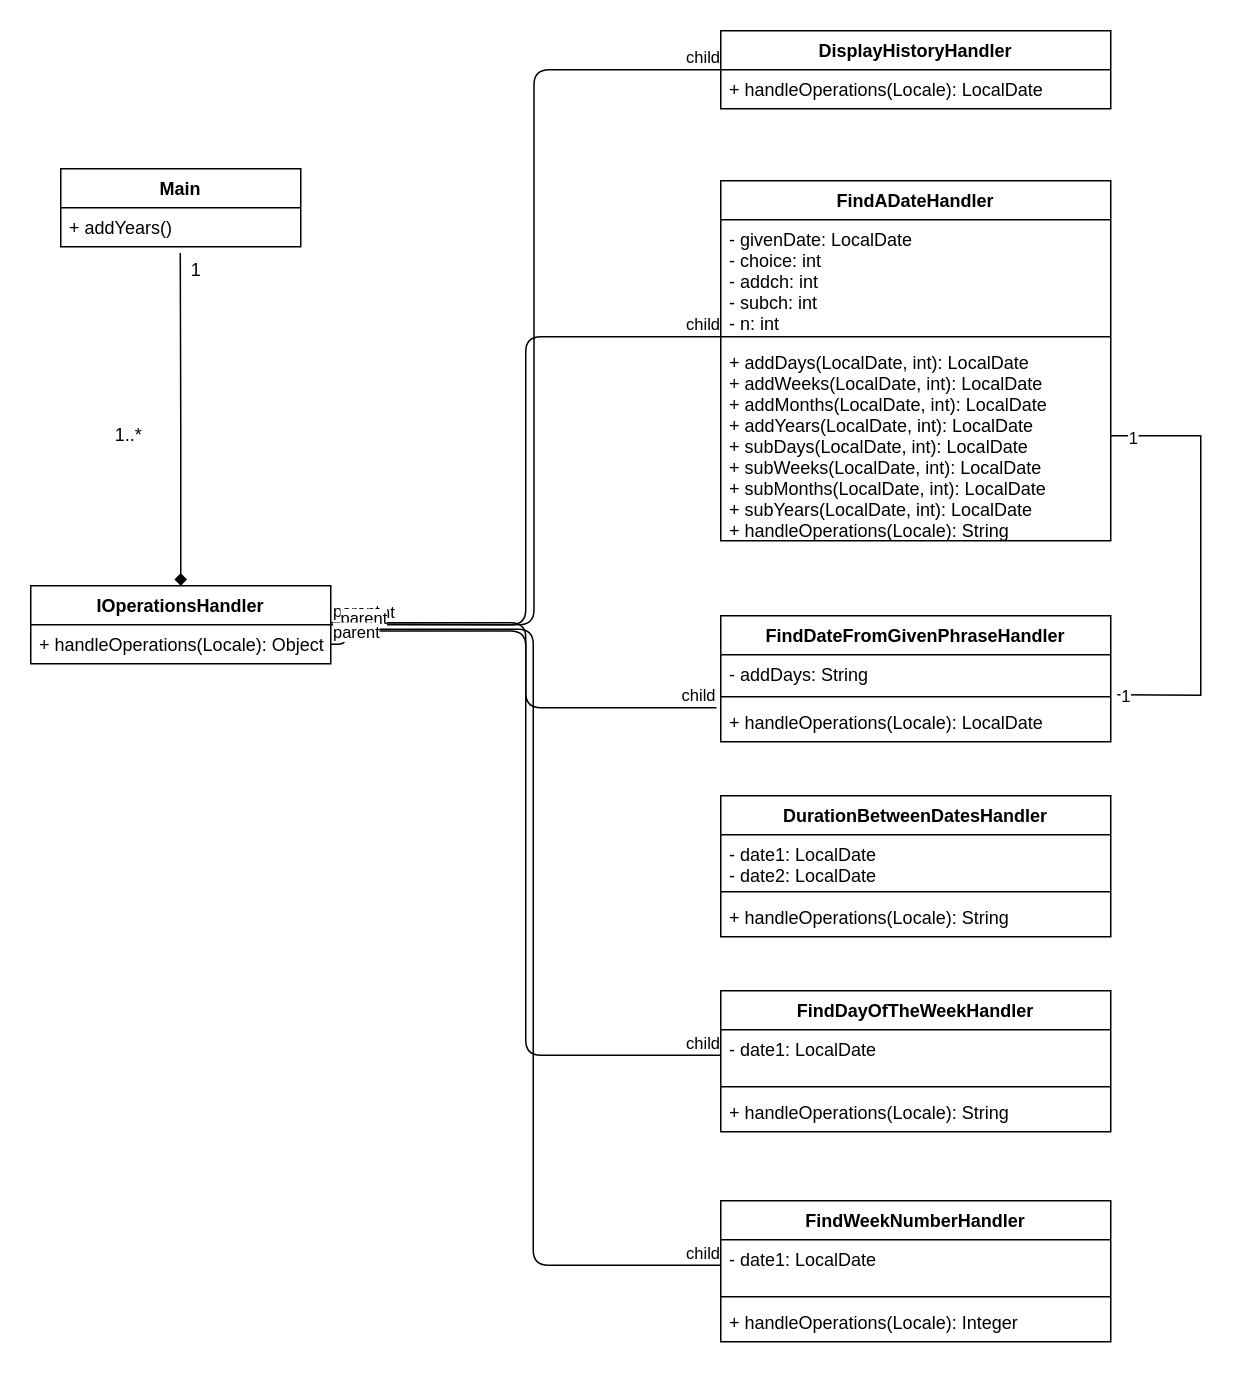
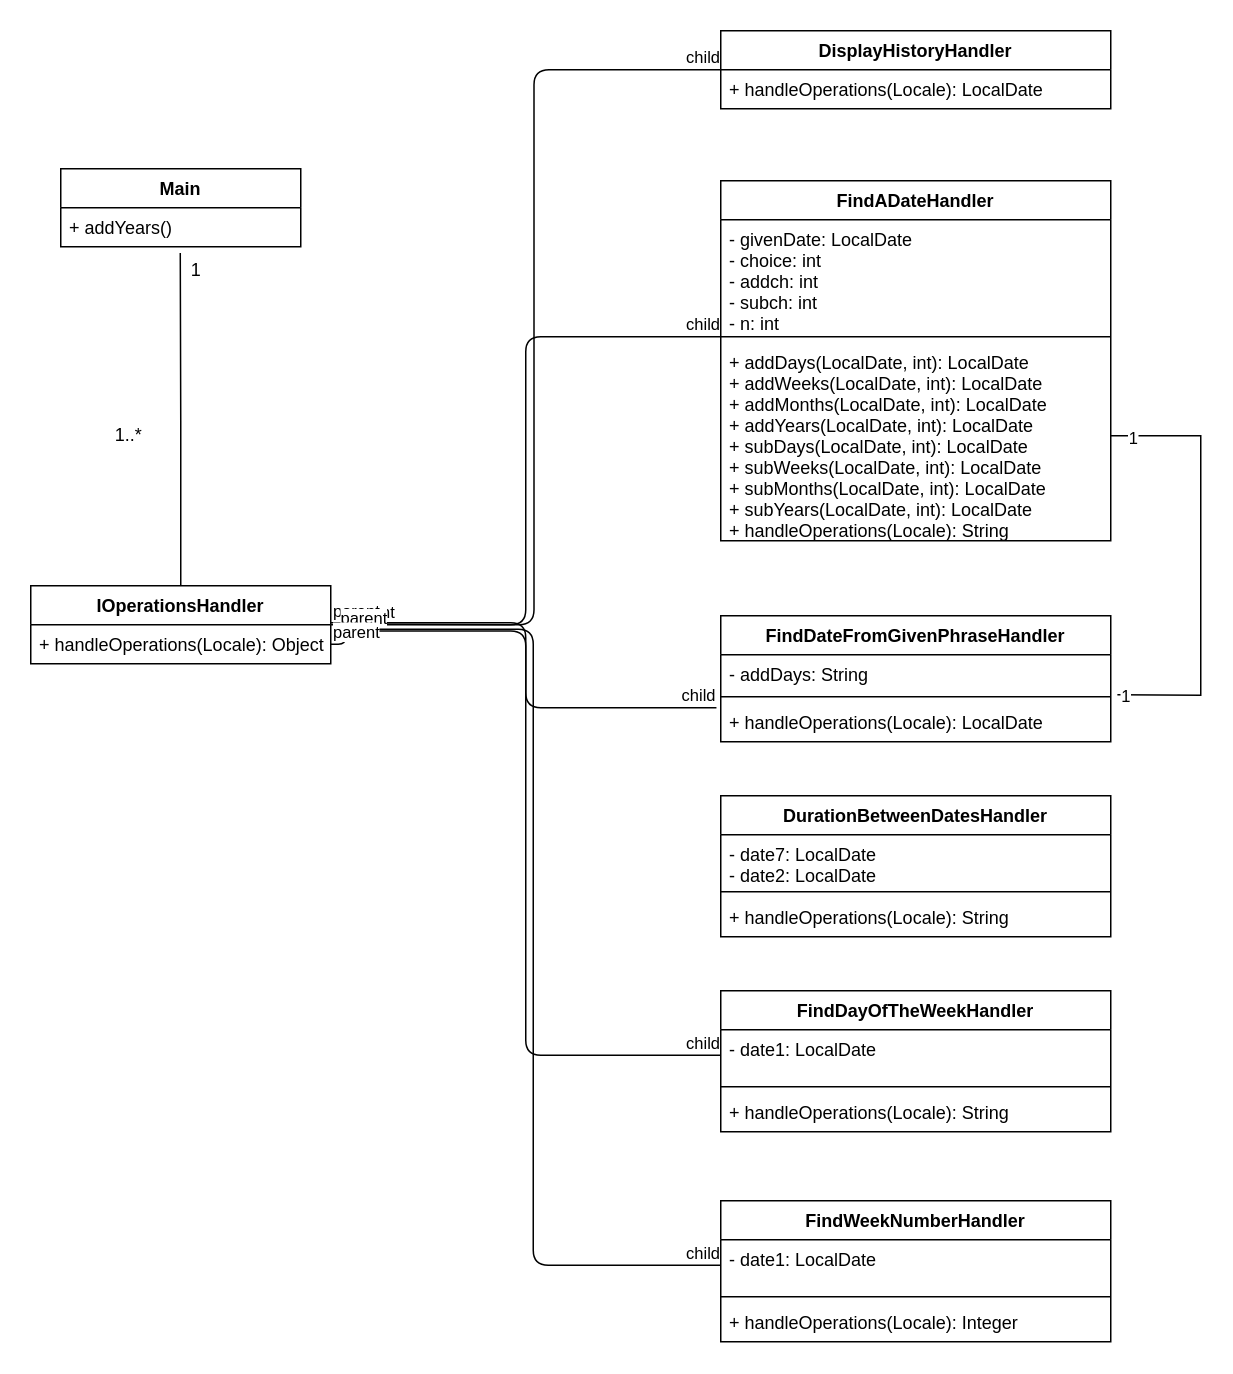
(181, 573) -> (181, 579)
(810, 855) -> (810, 855)
